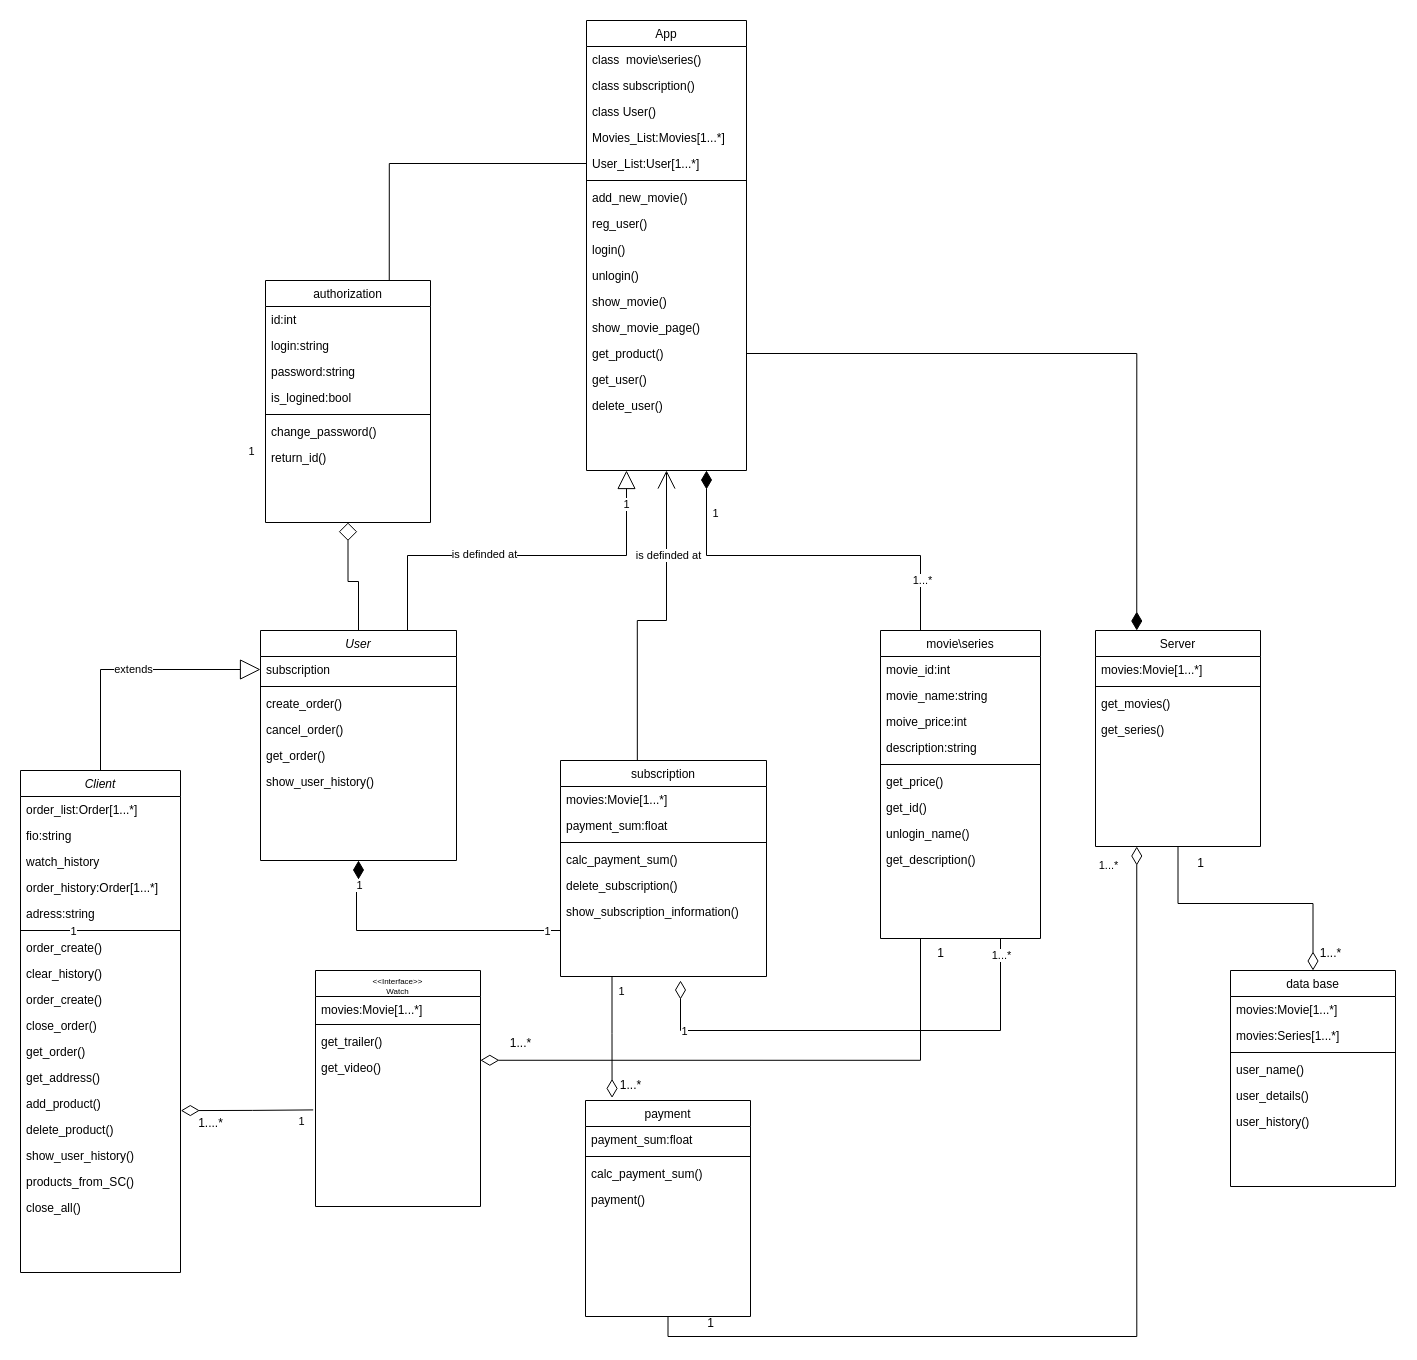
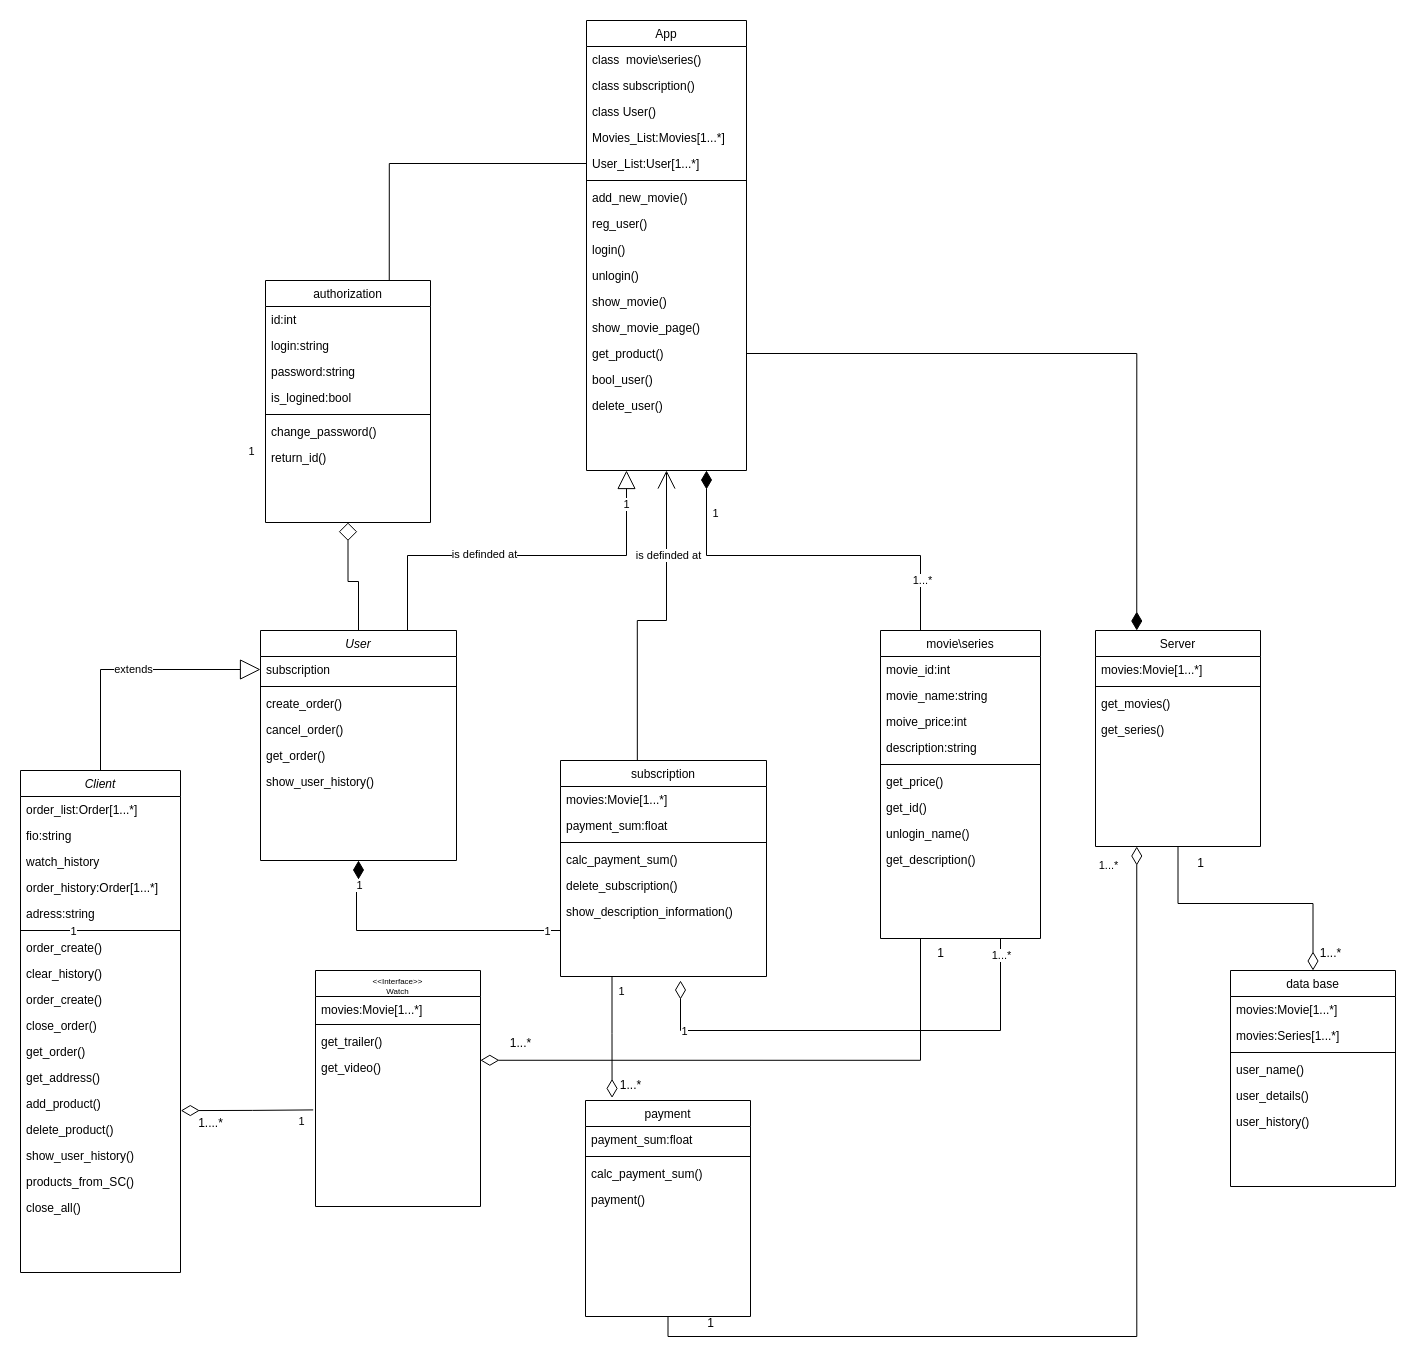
(626, 380) -> (627, 380)
(664, 912) -> (661, 912)
